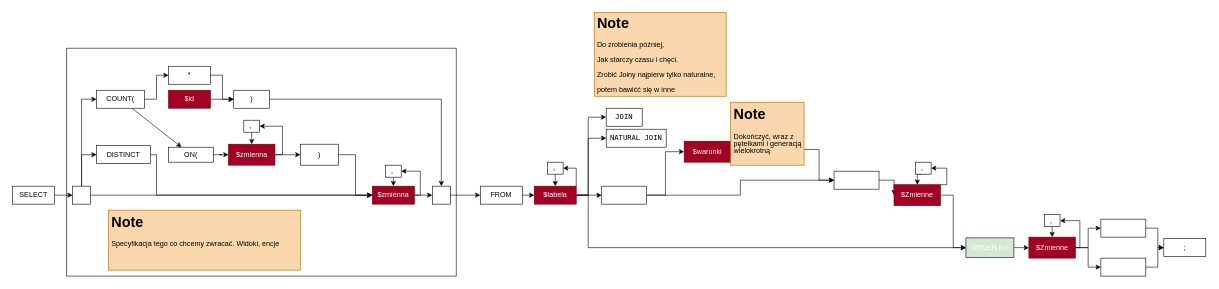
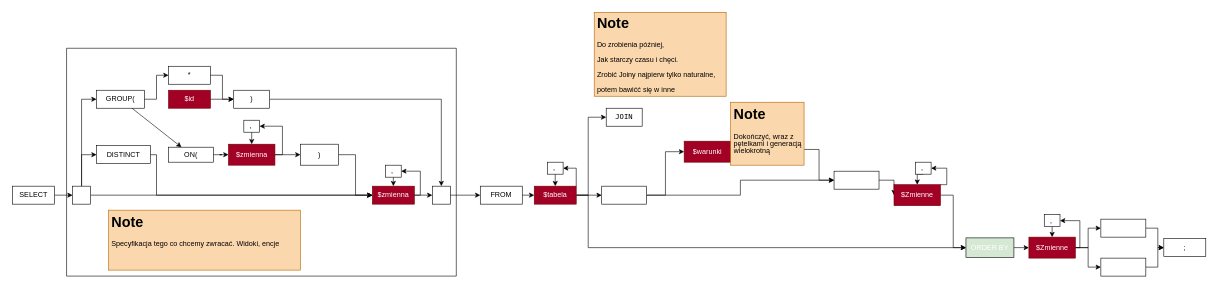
(120, 99) -> (120, 99)
(600, 138) -> none
(636, 138) -> none
